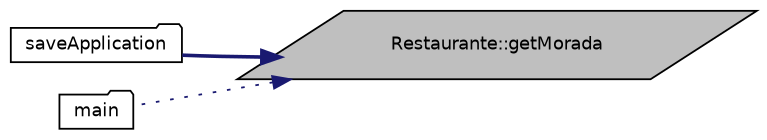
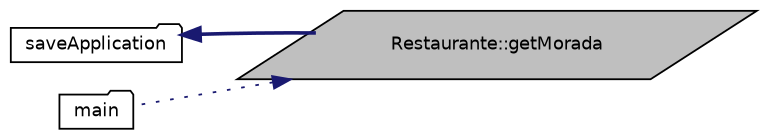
(222, 56) -> (258, 33)
